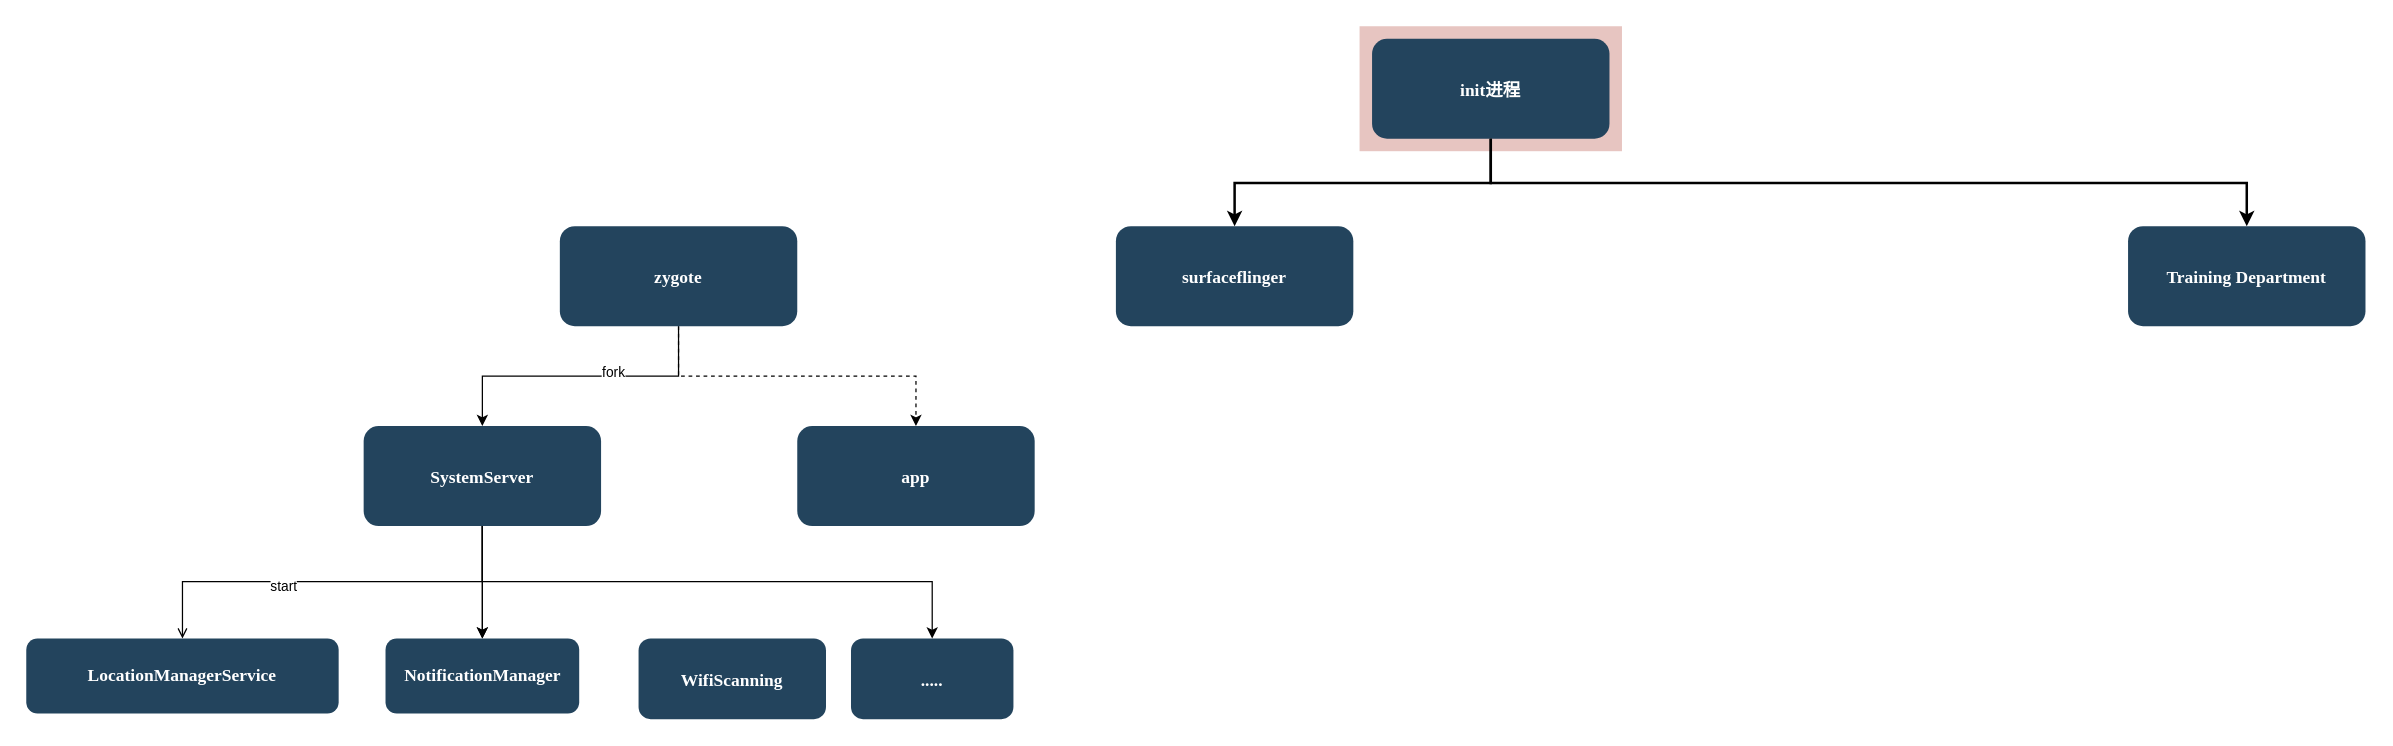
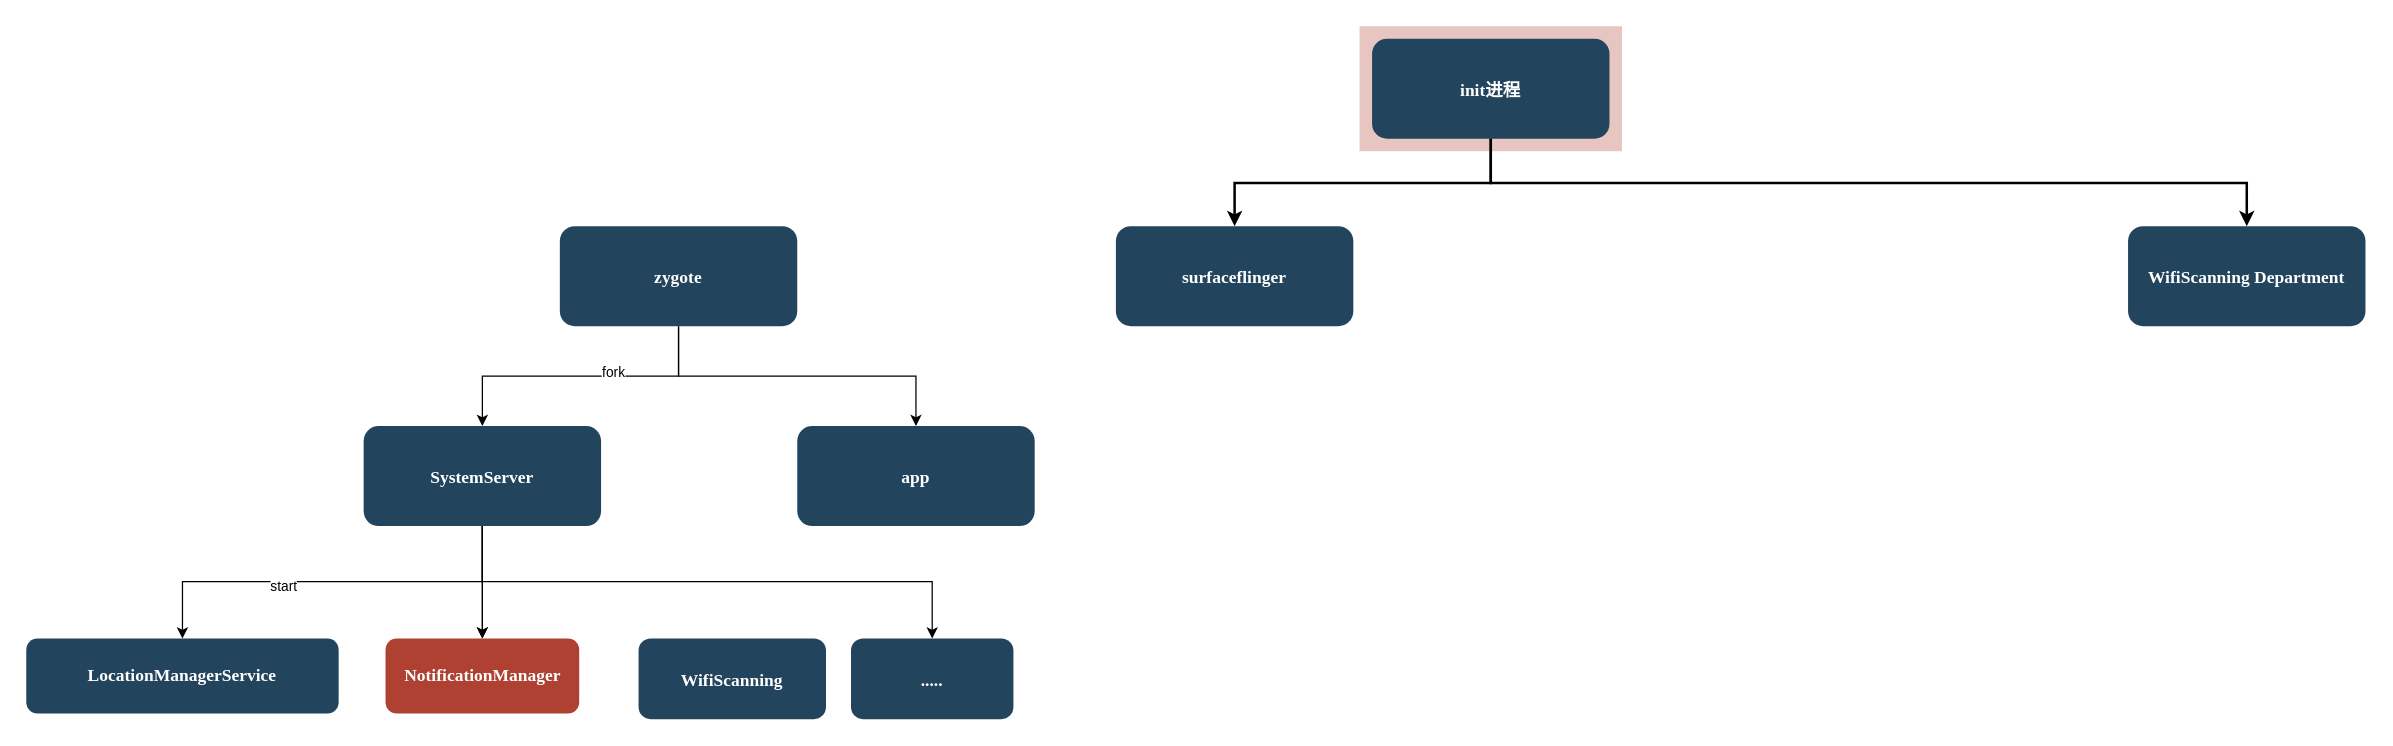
(2246, 277) -> (2246, 277)
(819, 376) -> (819, 376)
(182, 631) -> (182, 629)
(482, 676) -> (482, 676)
